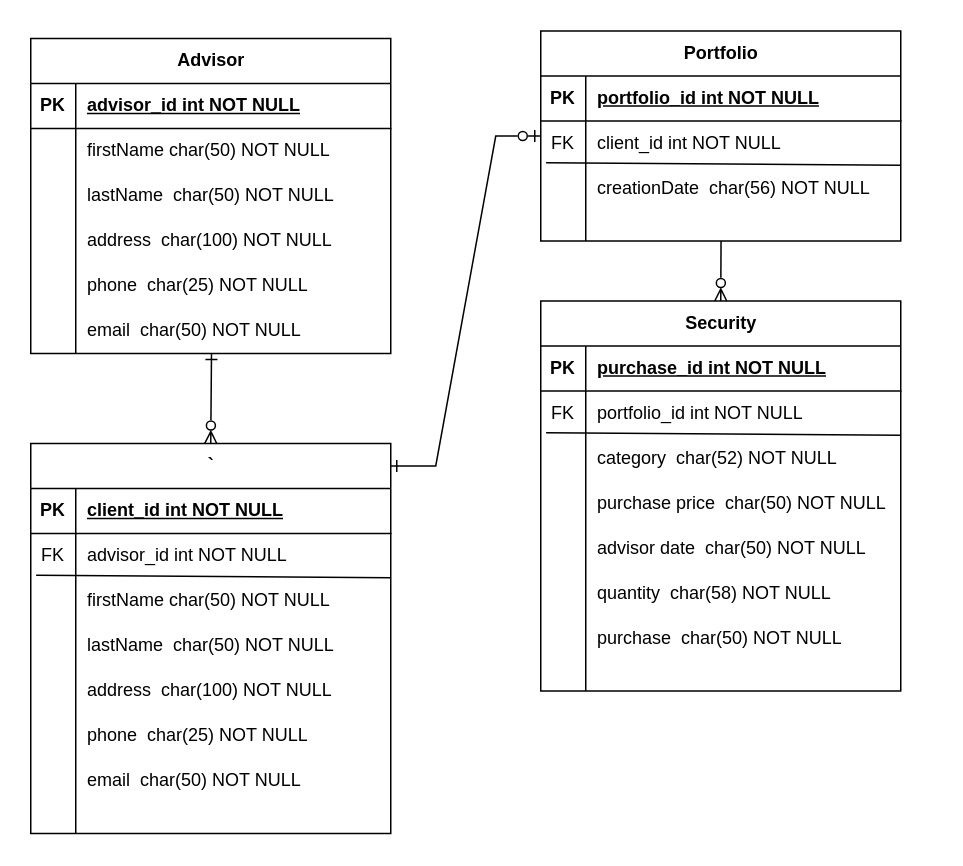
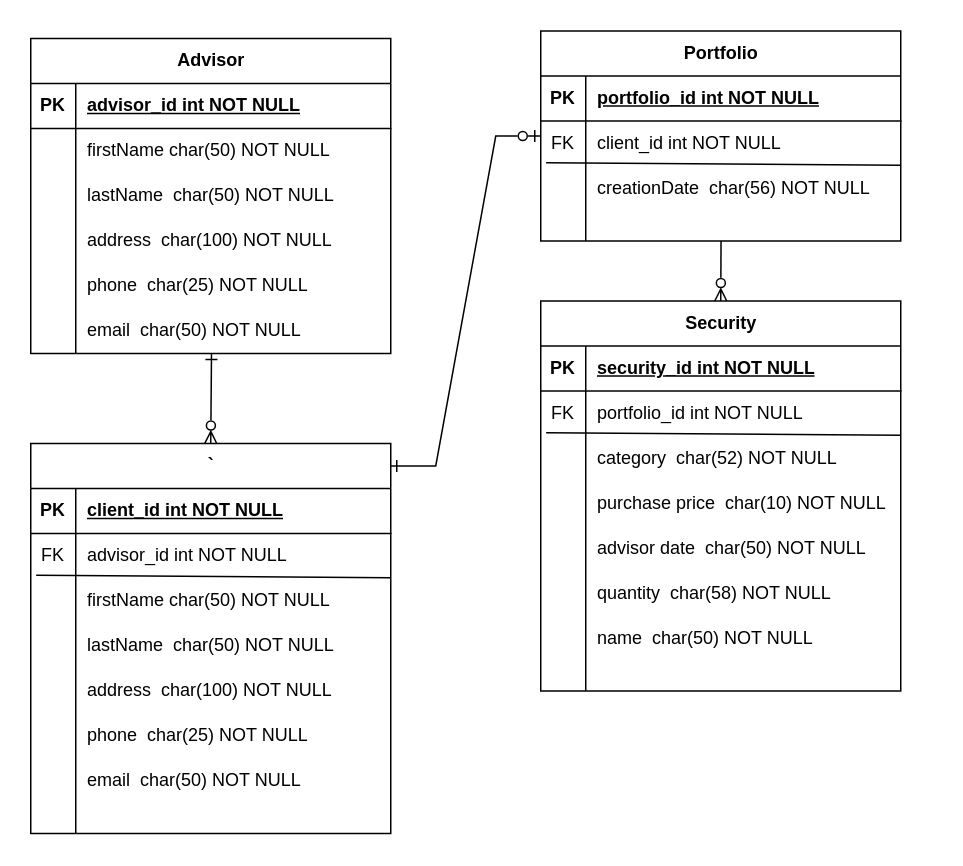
(707, 368) -> (705, 368)
(749, 503) -> (749, 503)
(727, 638) -> (707, 638)
